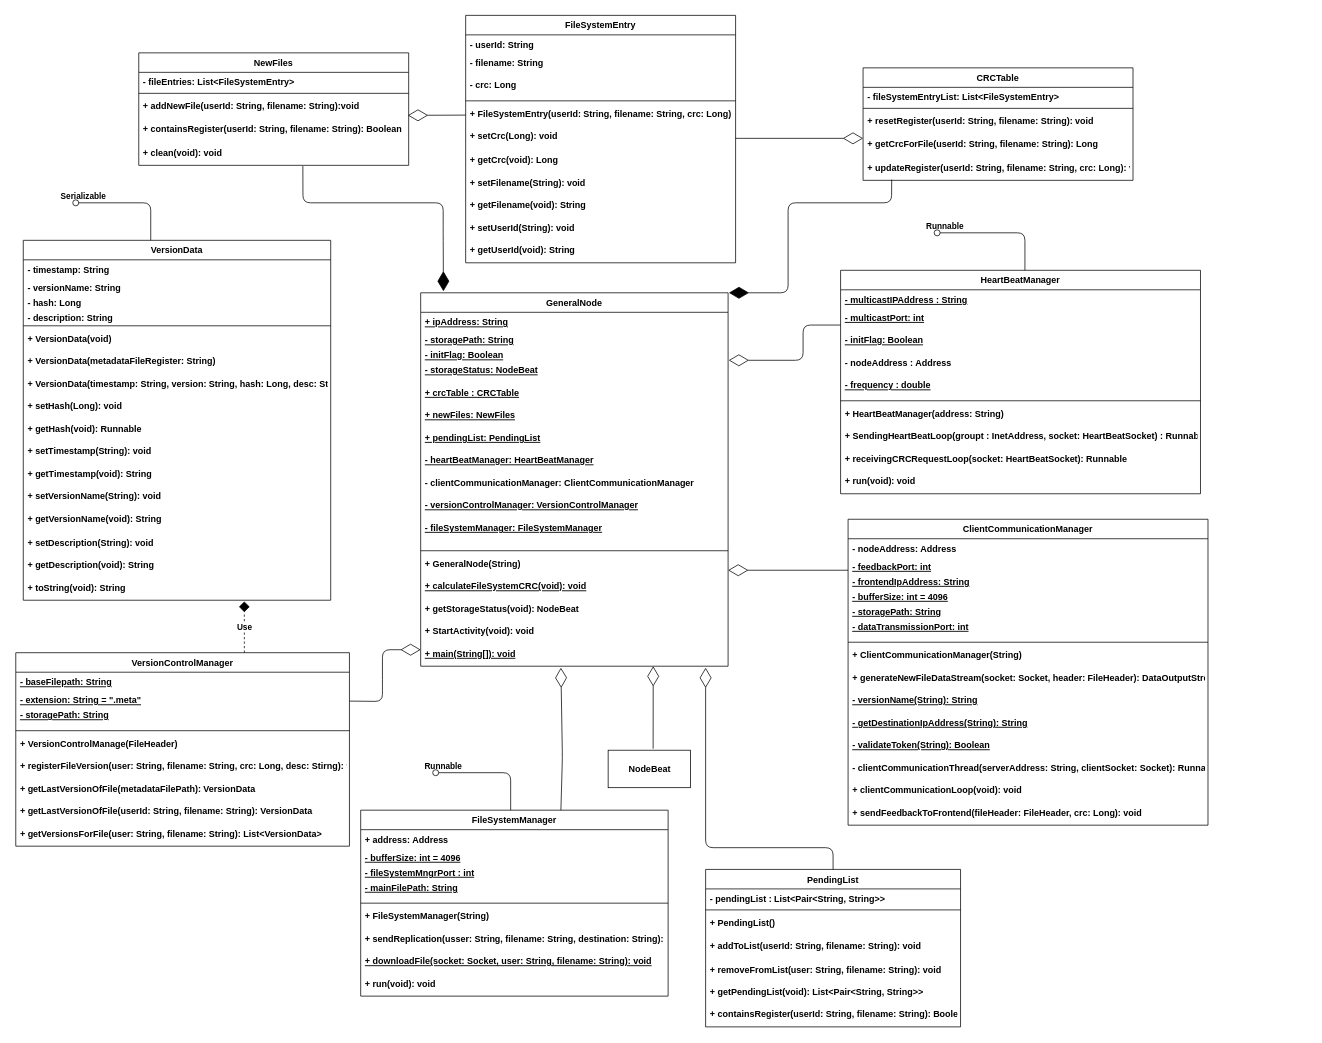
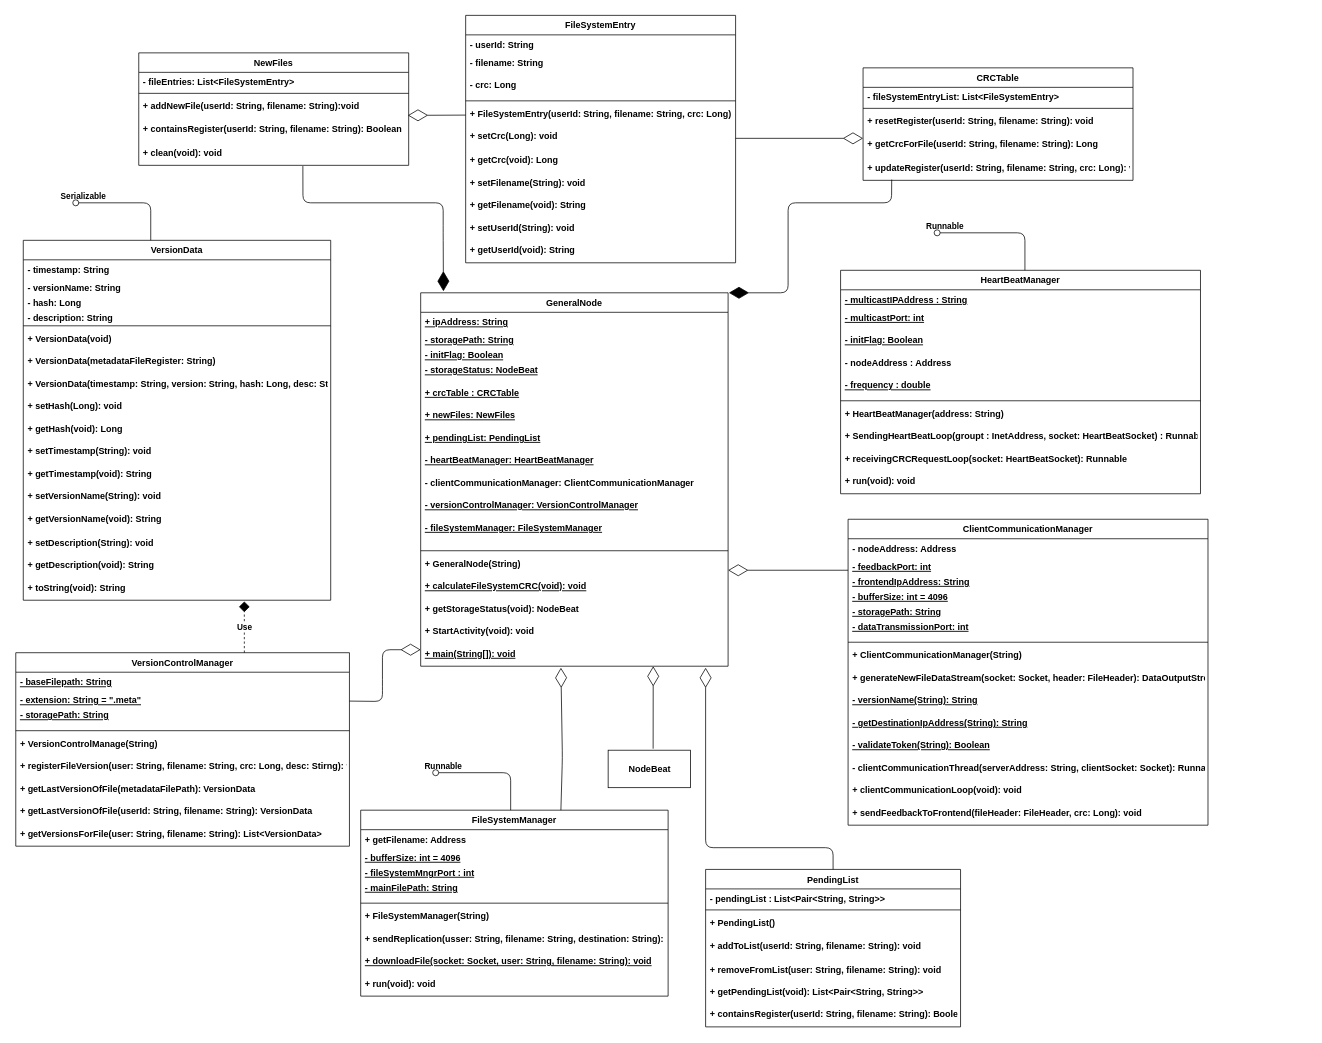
(803, 352) -> none
(84, 429) -> (75, 429)
(99, 744) -> (90, 744)
(406, 840) -> (414, 840)
